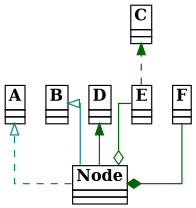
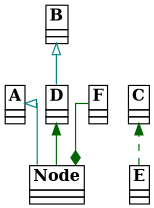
(119, 121) -> none
(80, 133) -> (56, 70)
(19, 184) -> (37, 133)
